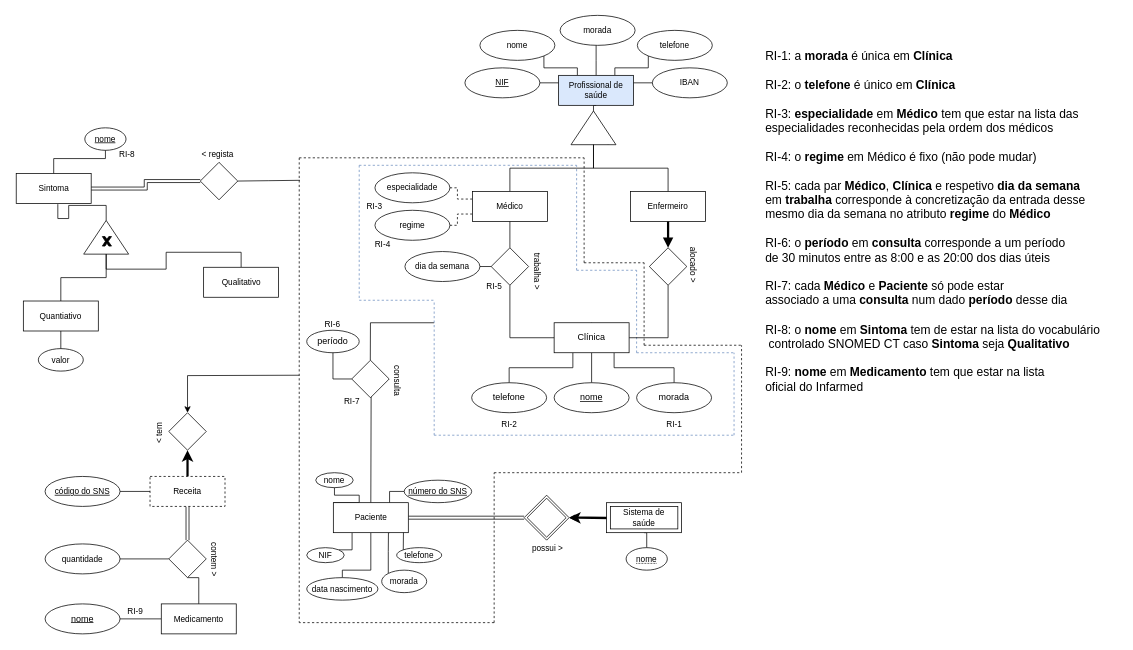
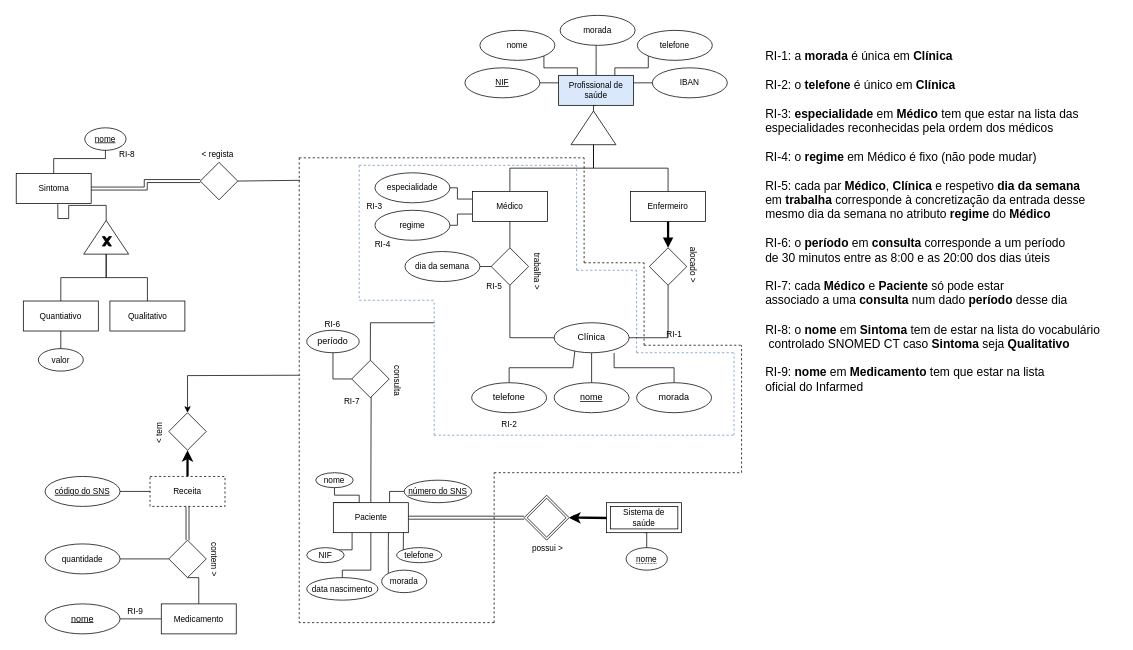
(457, 197) -> (457, 197)
(457, 216) -> (457, 216)
(241, 282) -> (147, 316)
(591, 338) -> (591, 338)
(674, 424) -> (674, 334)
